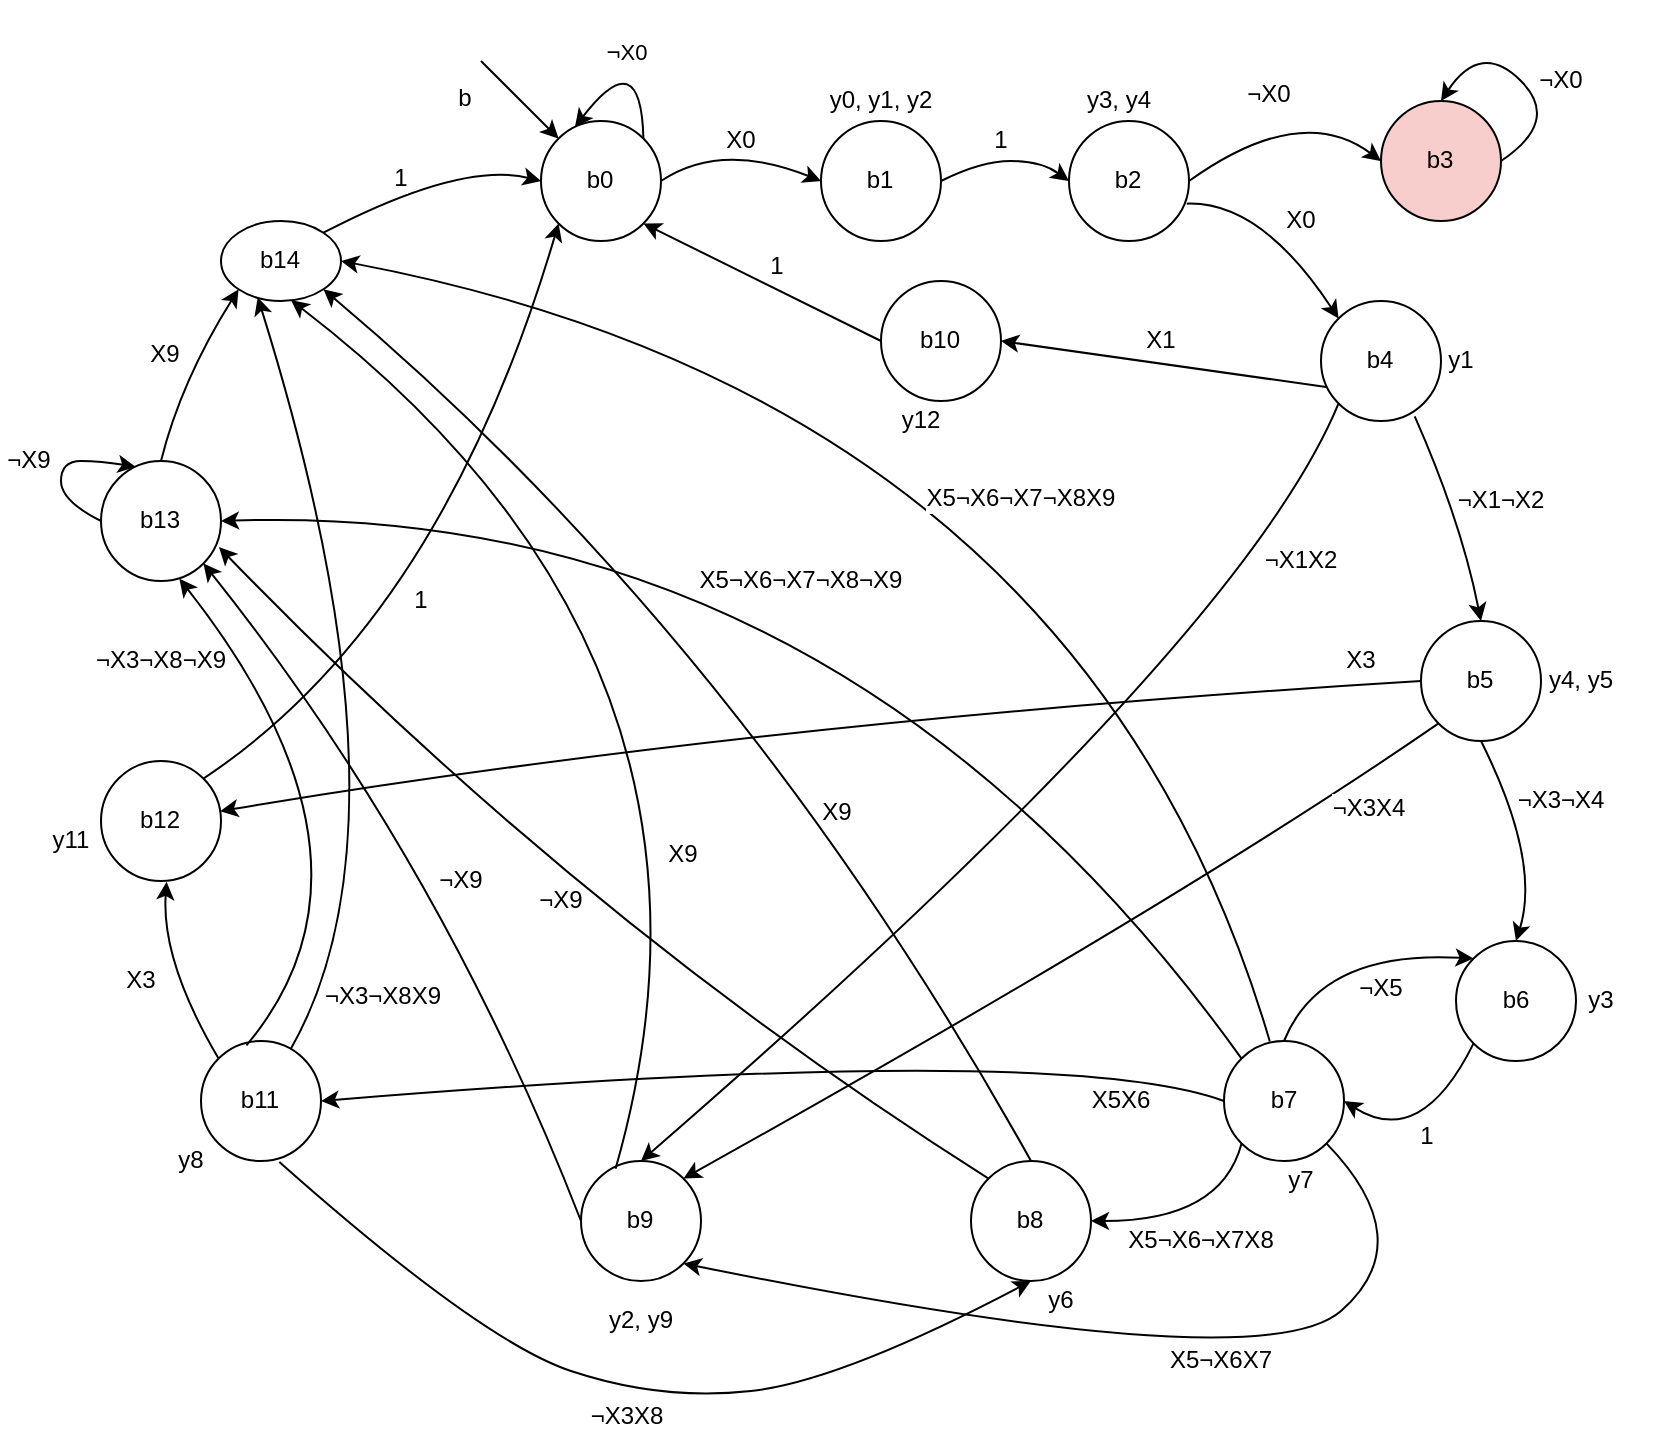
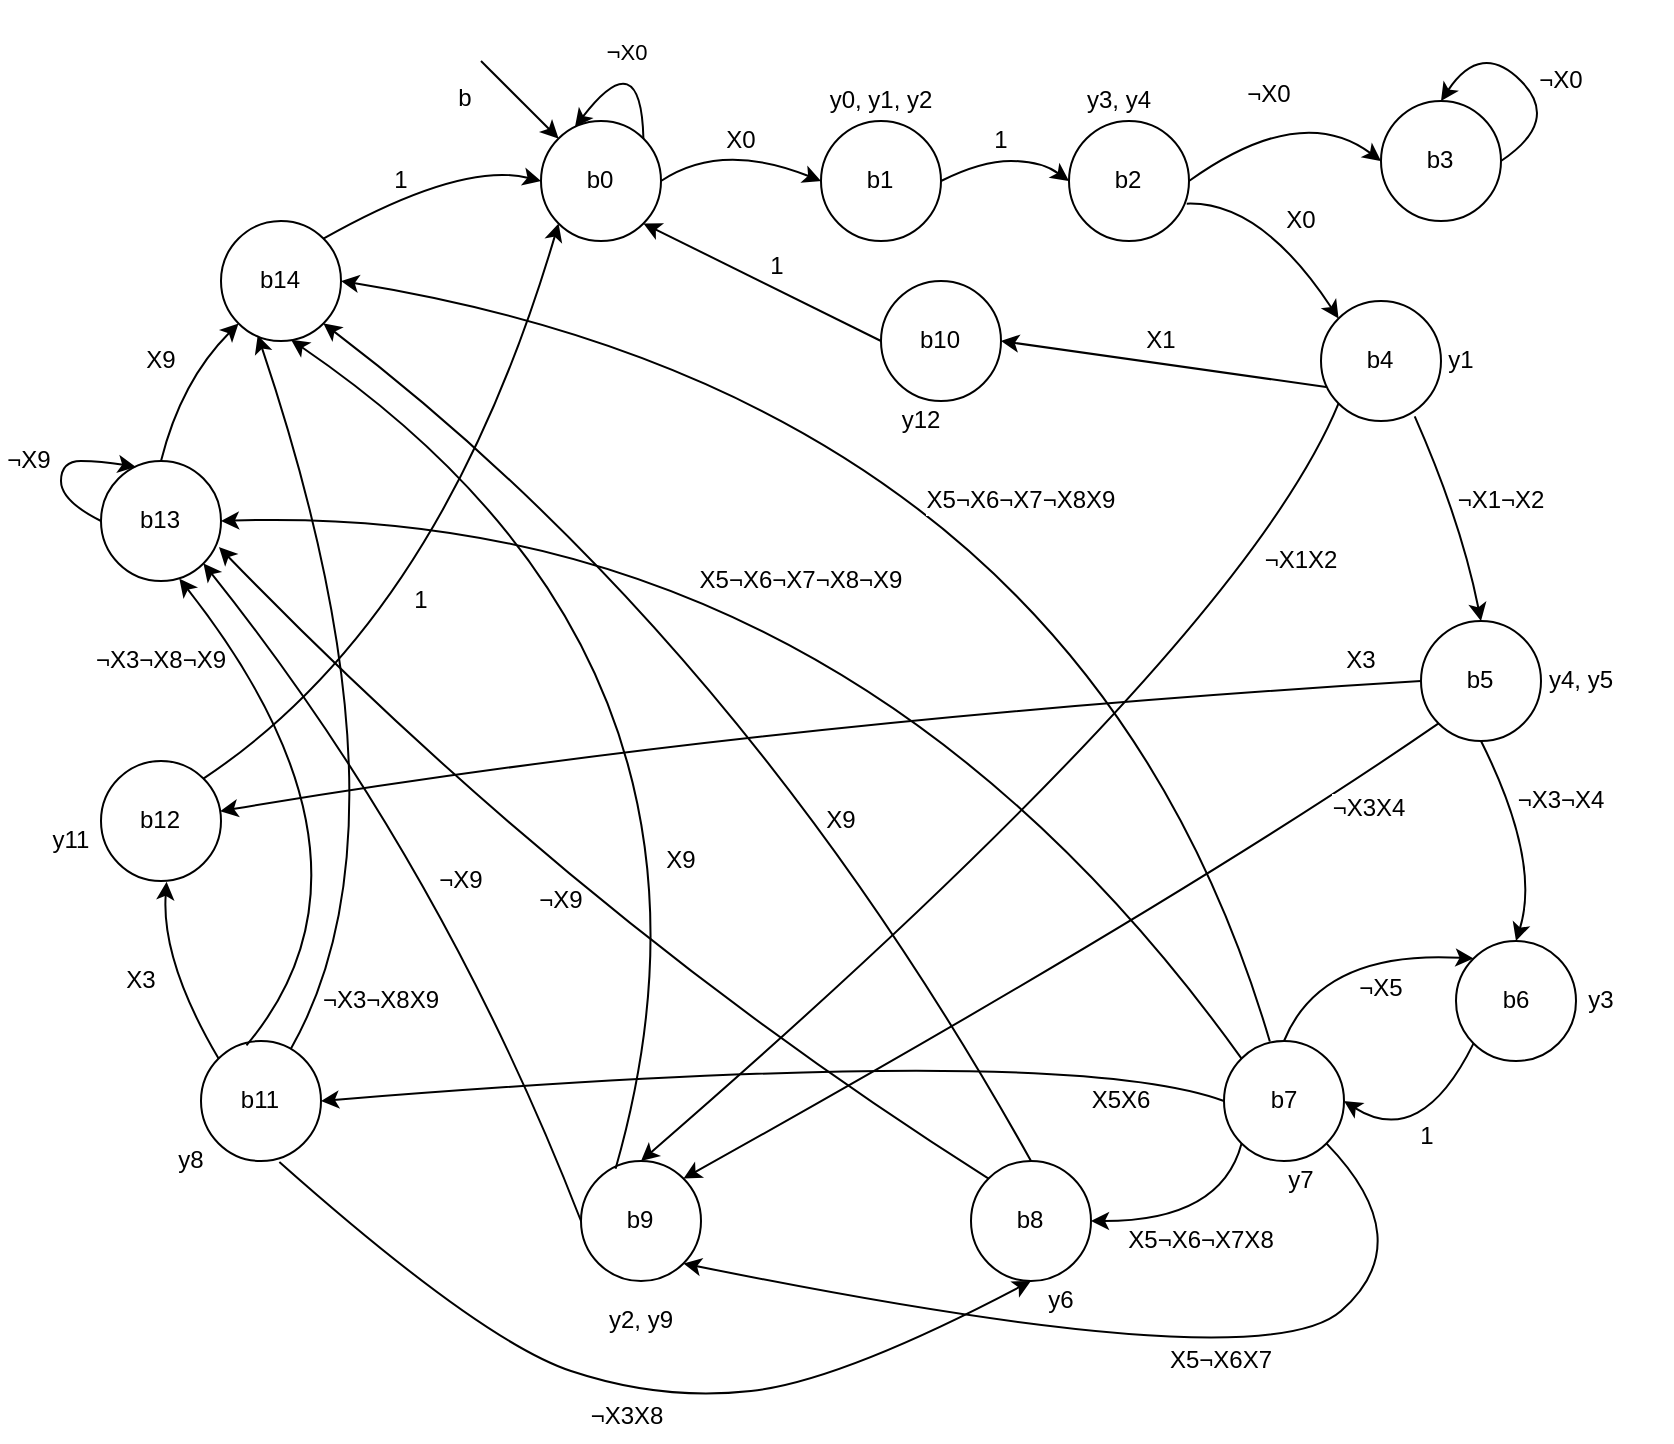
(1441, 161) -> (1441, 161)
(281, 261) -> (281, 281)
